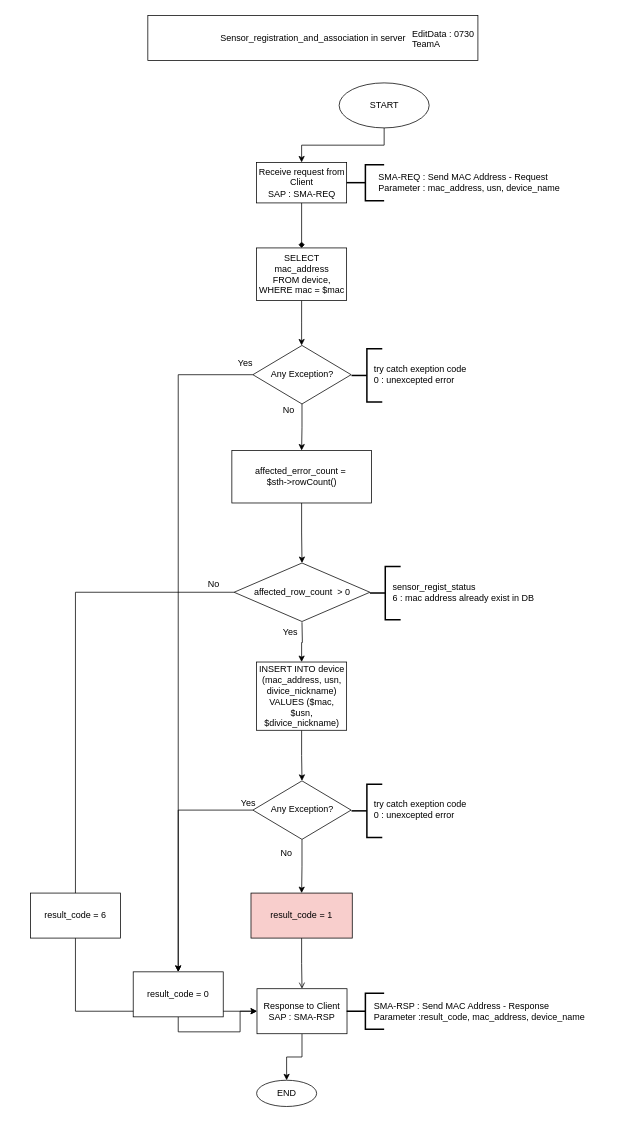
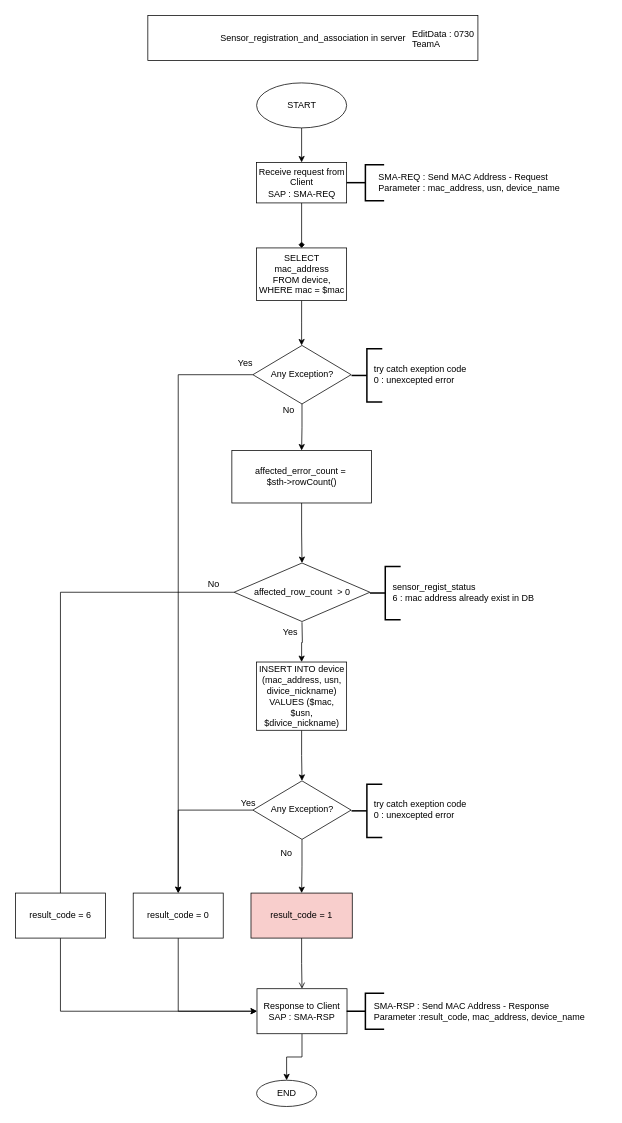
(384, 105) -> (302, 105)
(75, 915) -> (60, 915)
(178, 994) -> (178, 915)
